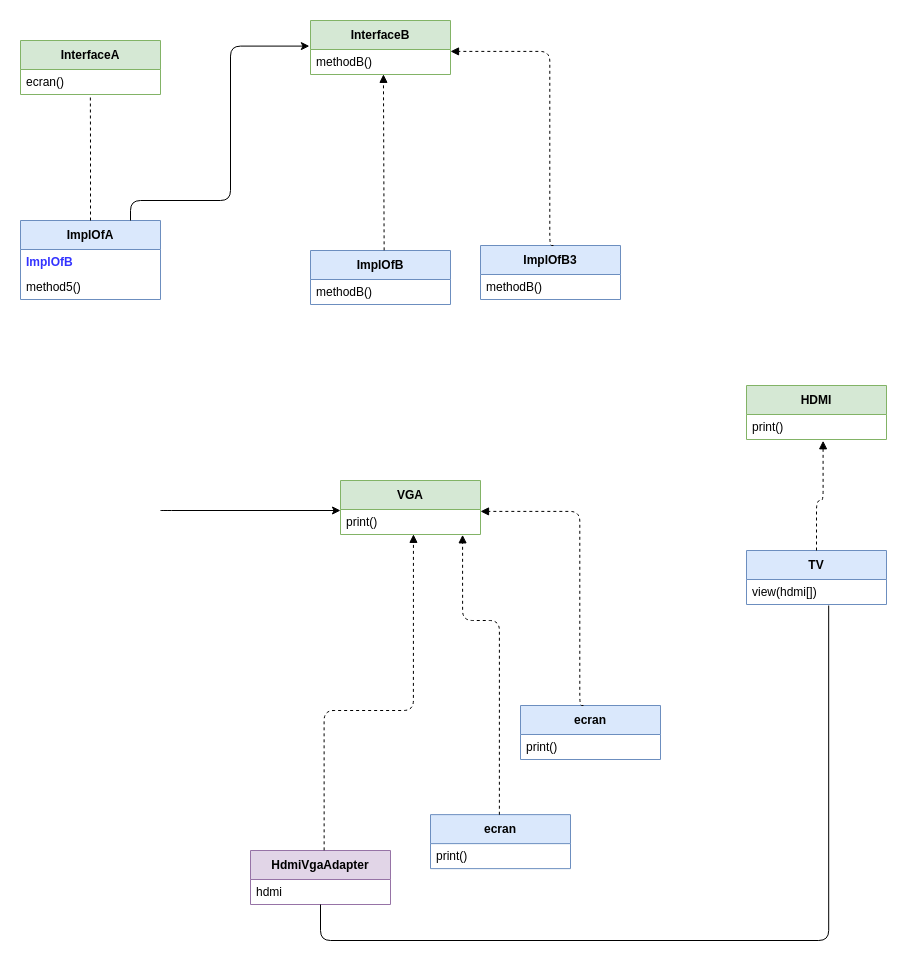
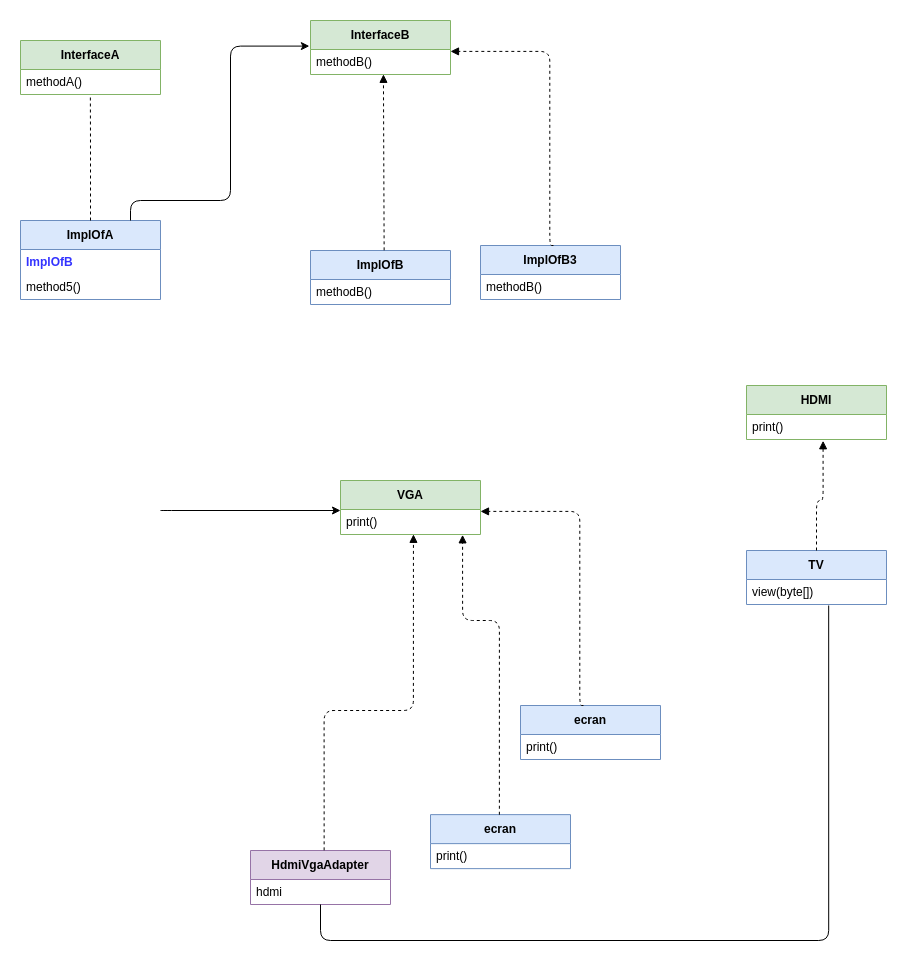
(50, 83) -> (57, 83)
(790, 593) -> (791, 593)
